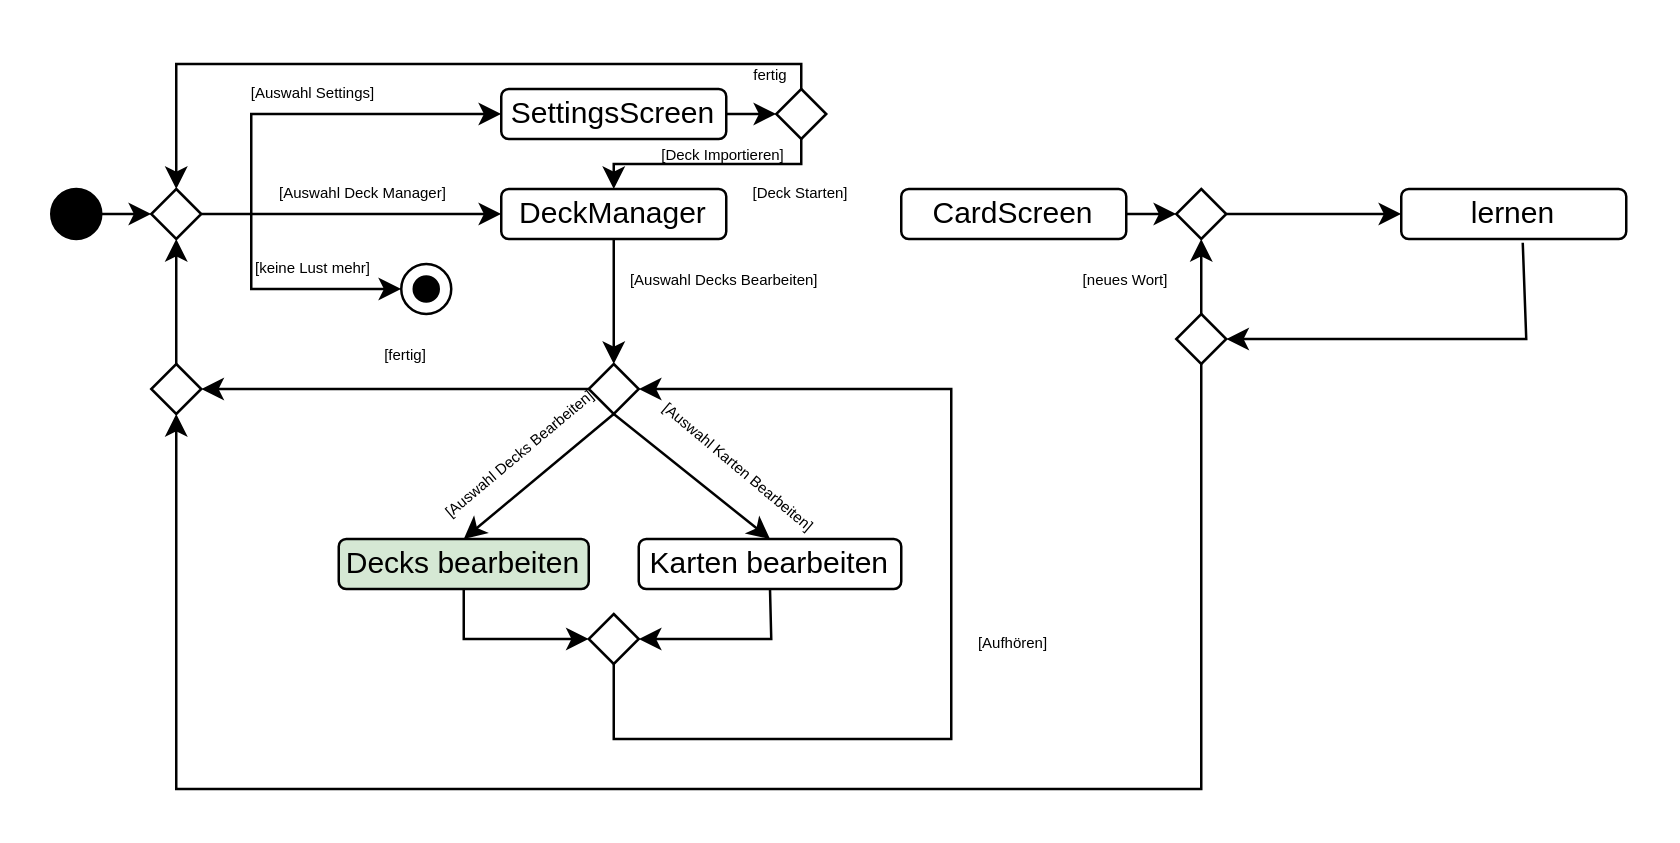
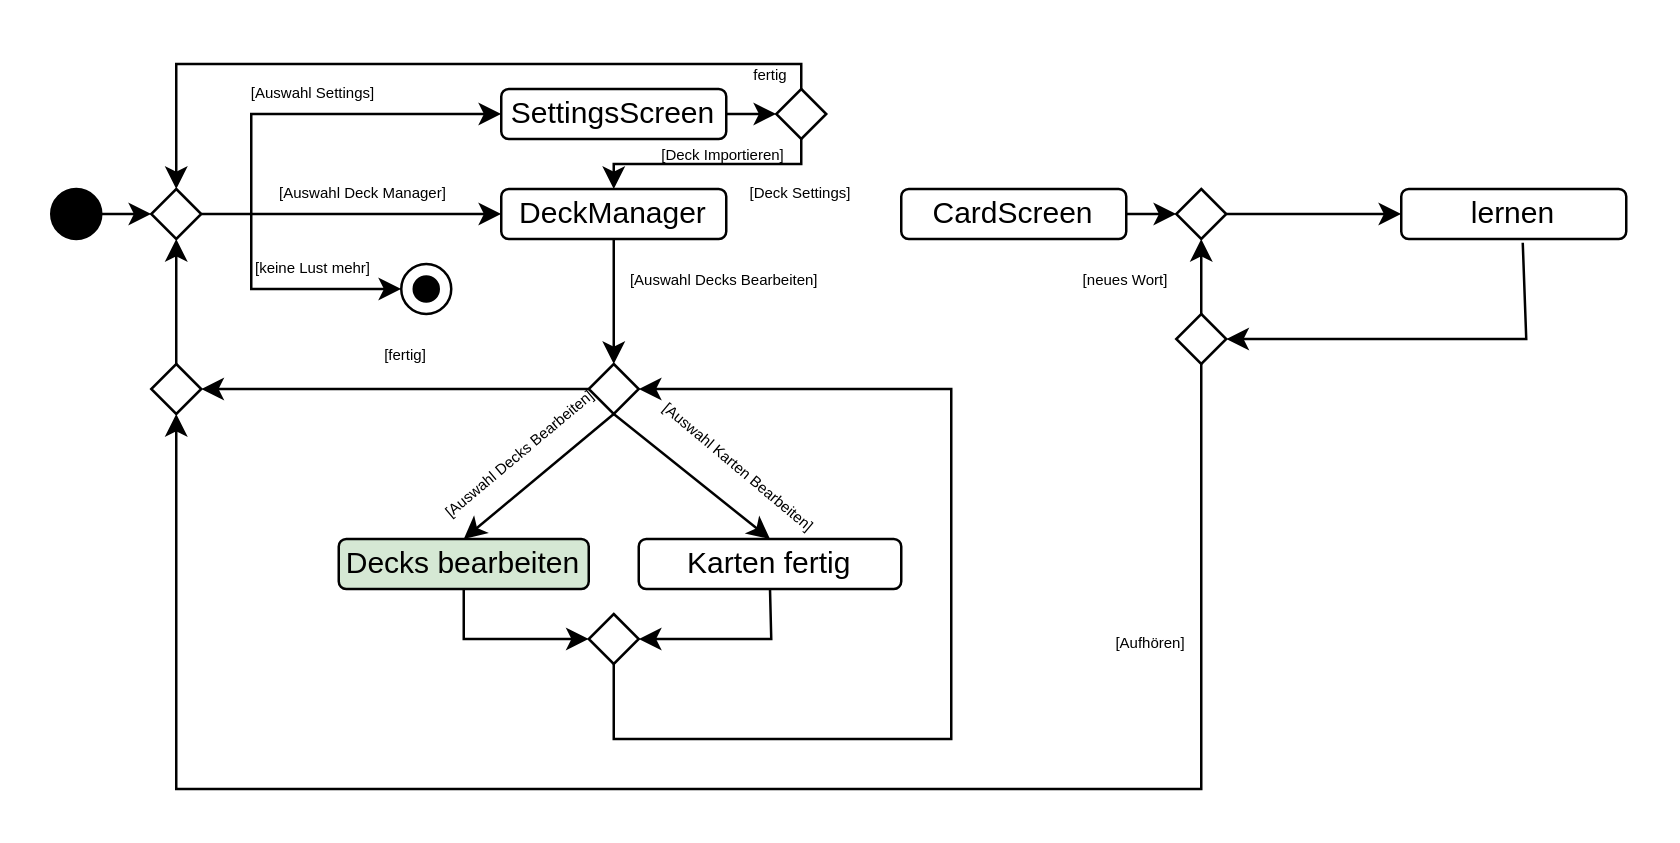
(801, 189) -> (801, 189)
(770, 564) -> (770, 564)
(1014, 639) -> (1151, 639)
